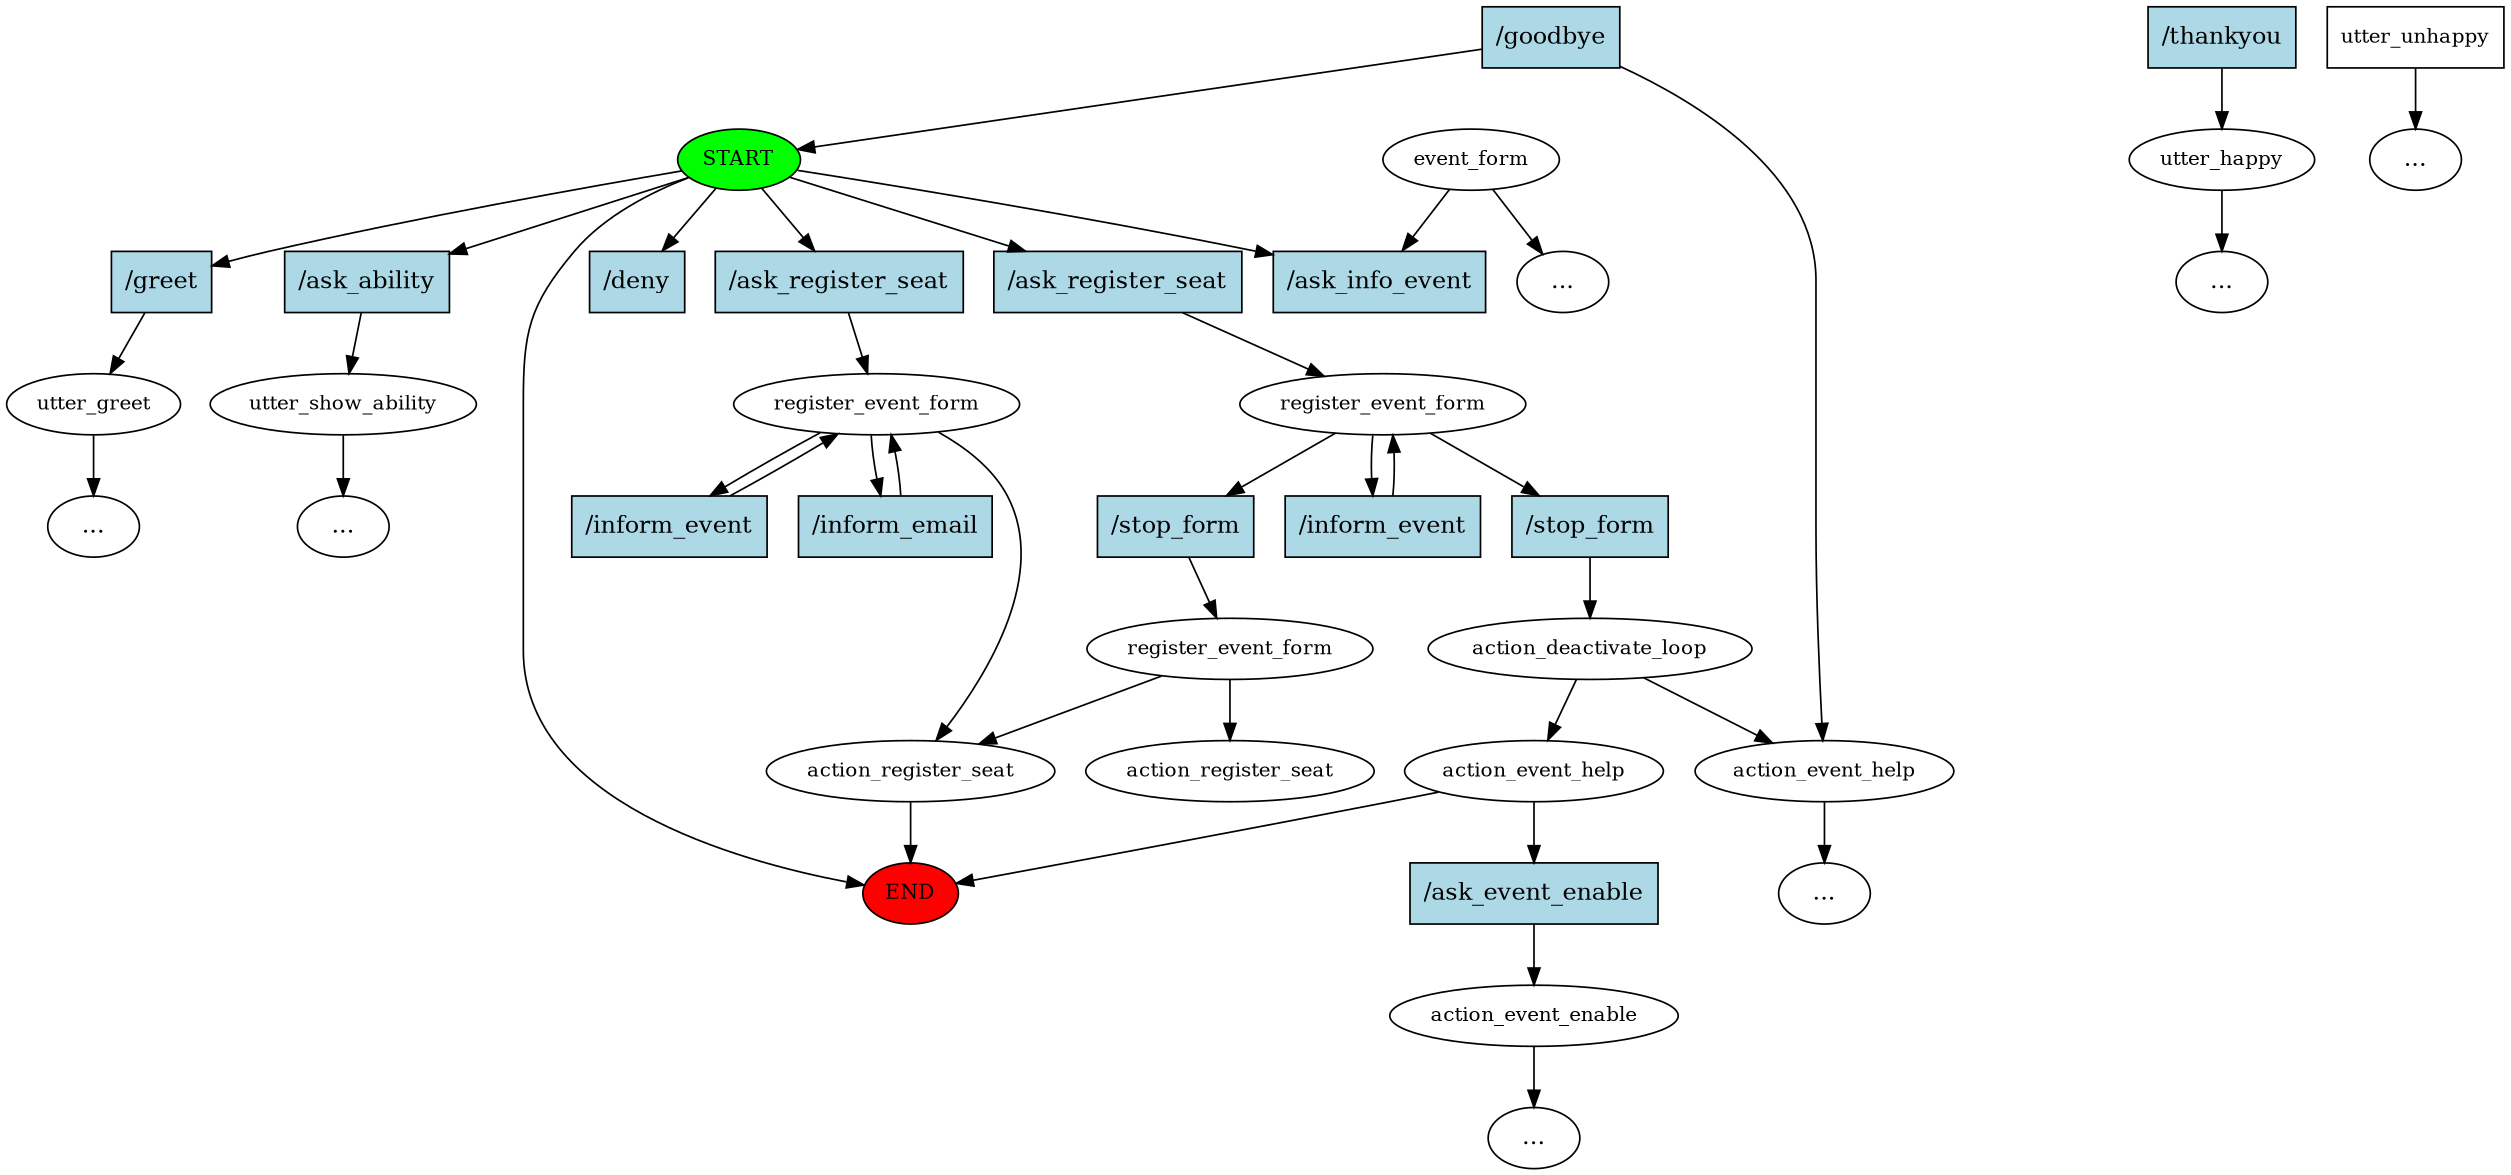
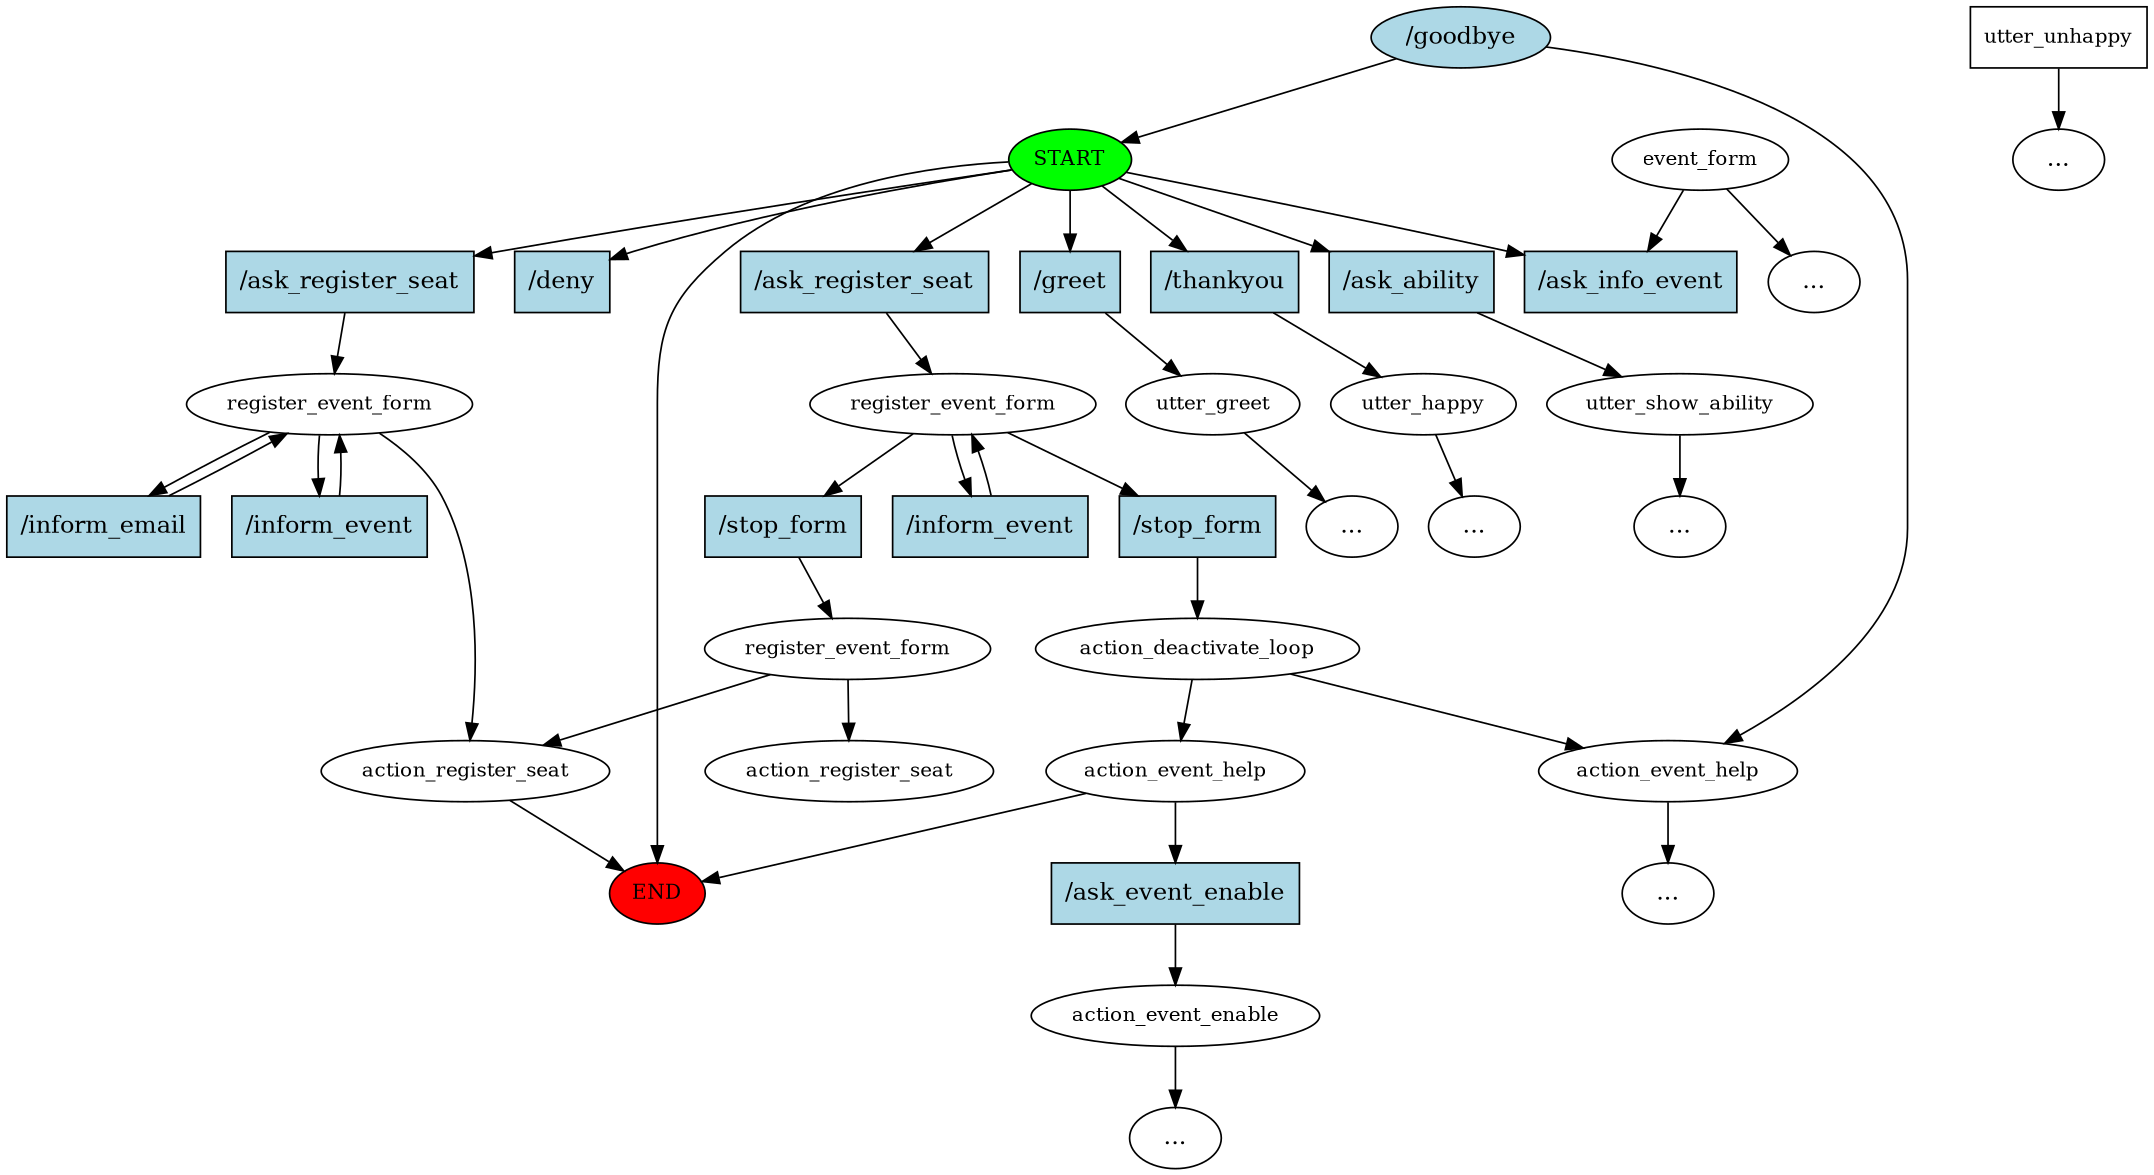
(1551, 37) -> (1461, 37)
none -> (1137, 213)
